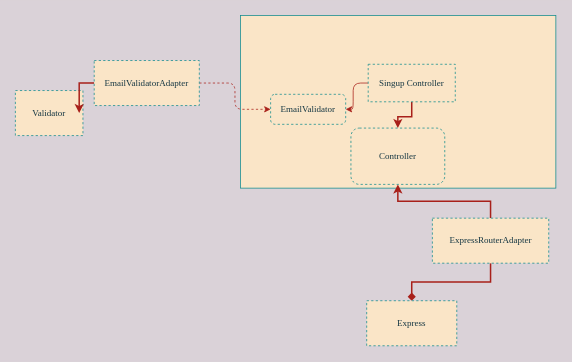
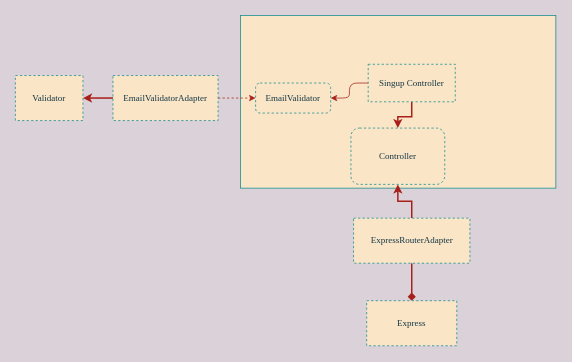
(147, 83) -> (165, 98)
(308, 109) -> (293, 98)
(49, 113) -> (49, 98)
(490, 240) -> (411, 240)
